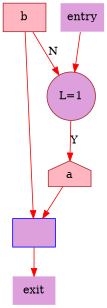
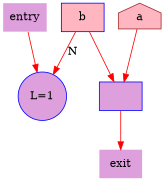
(25, 17) -> (83, 17)
(71, 96) -> (42, 96)
(70, 137) -> none
